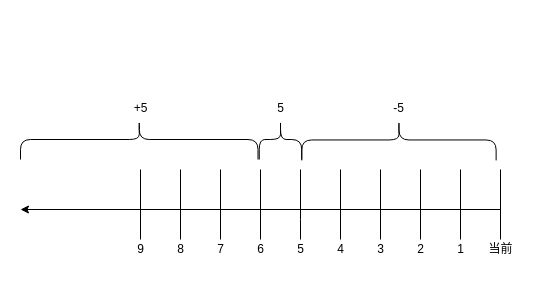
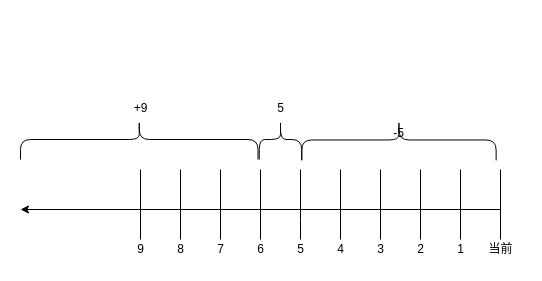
(399, 108) -> (399, 133)
(141, 109) -> (141, 109)
